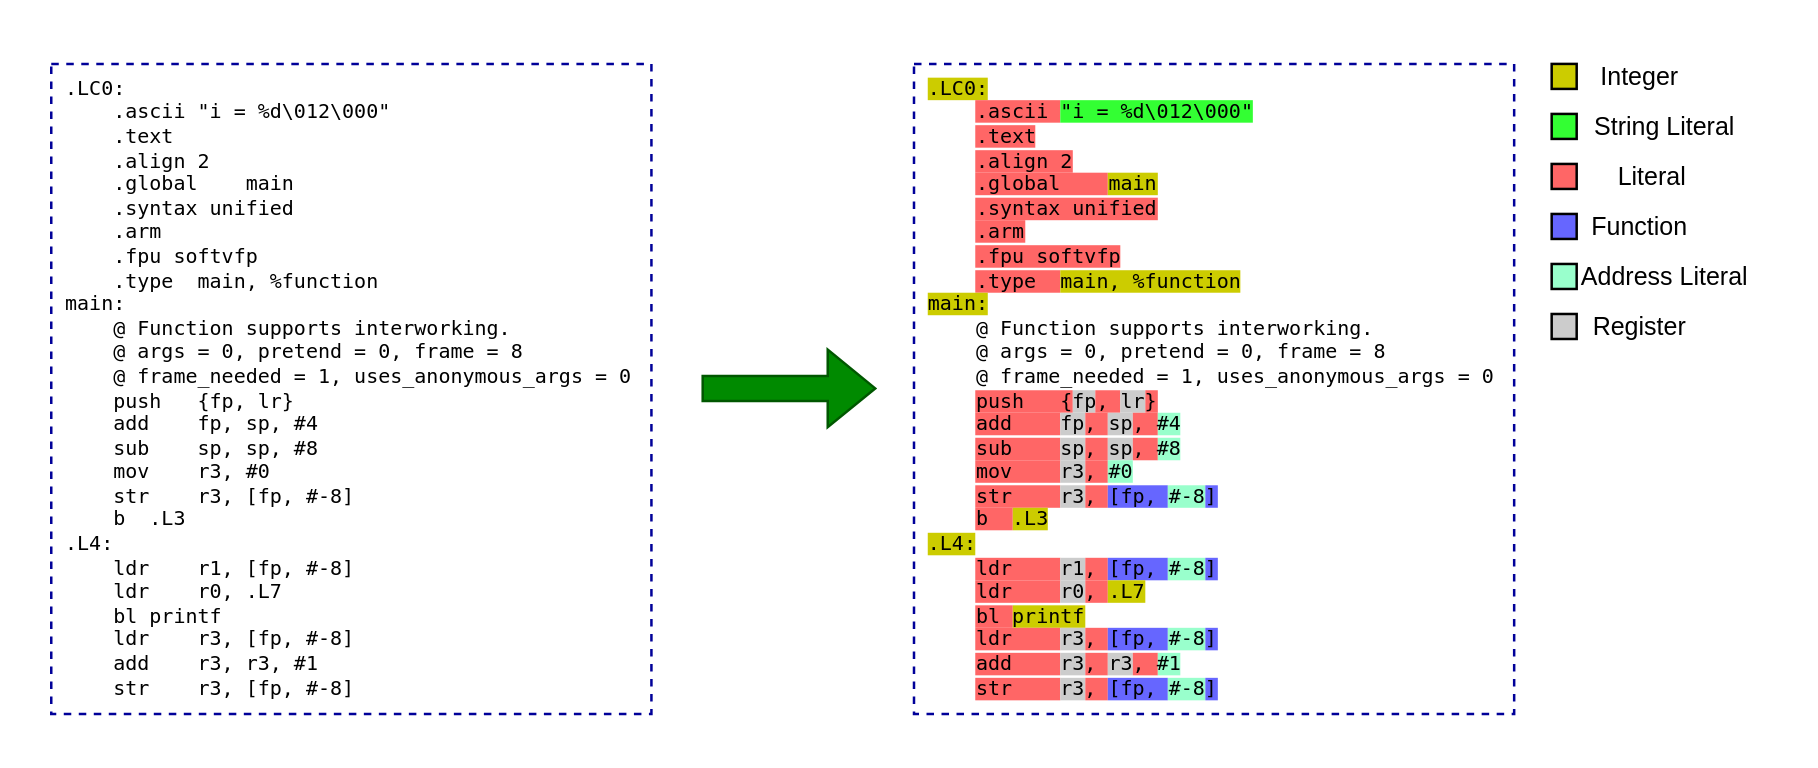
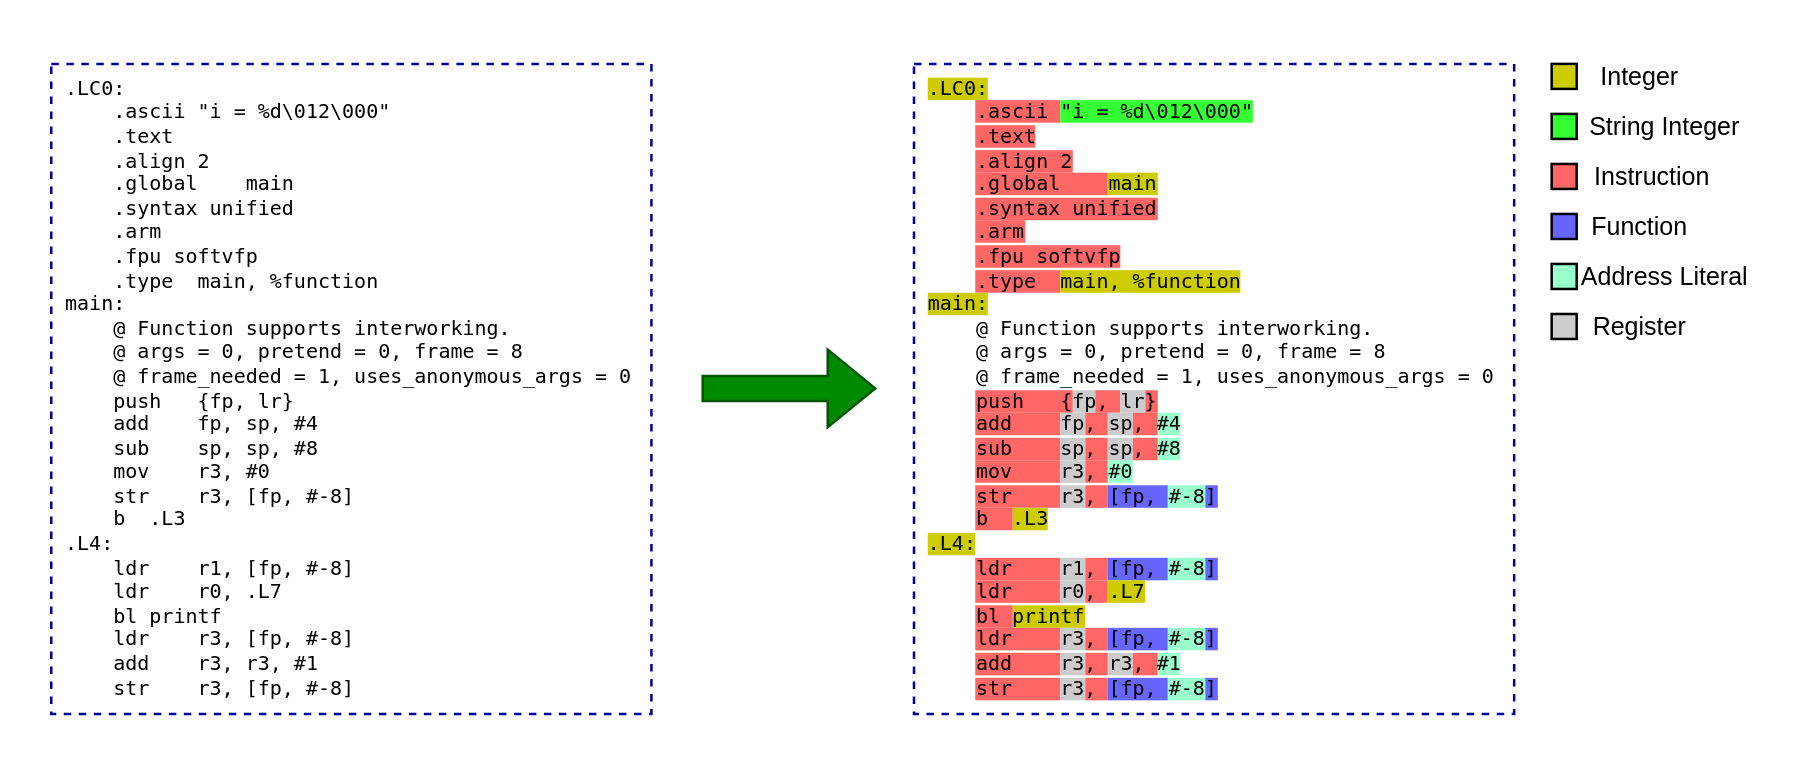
(1665, 126) -> (1665, 126)
(1653, 176) -> (1653, 176)
